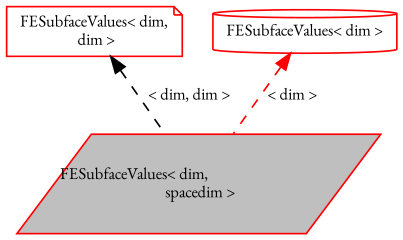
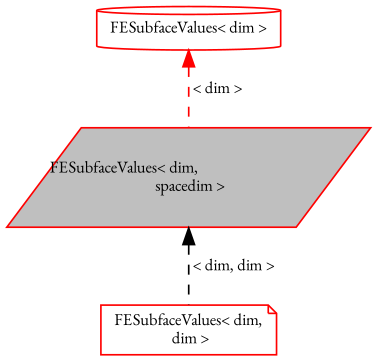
(143, 102) -> (189, 275)
